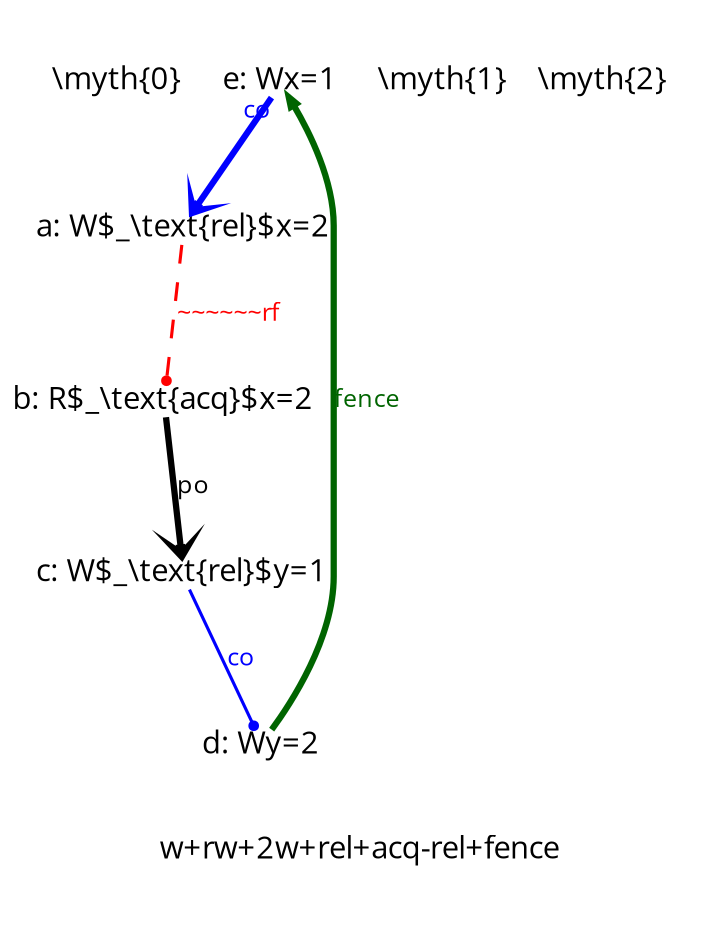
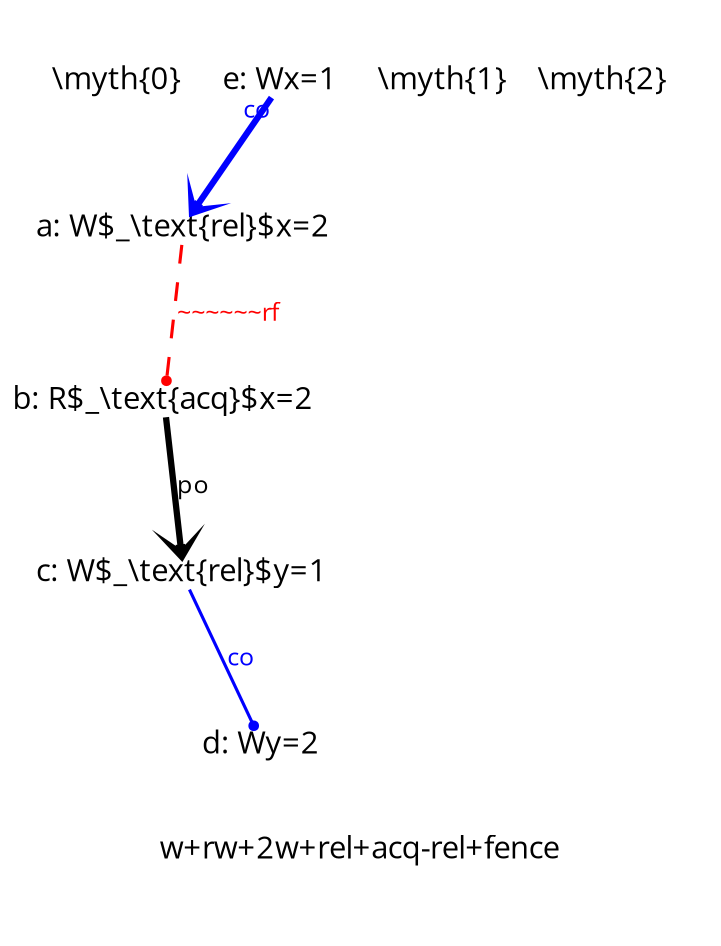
(334, 421) -> none
